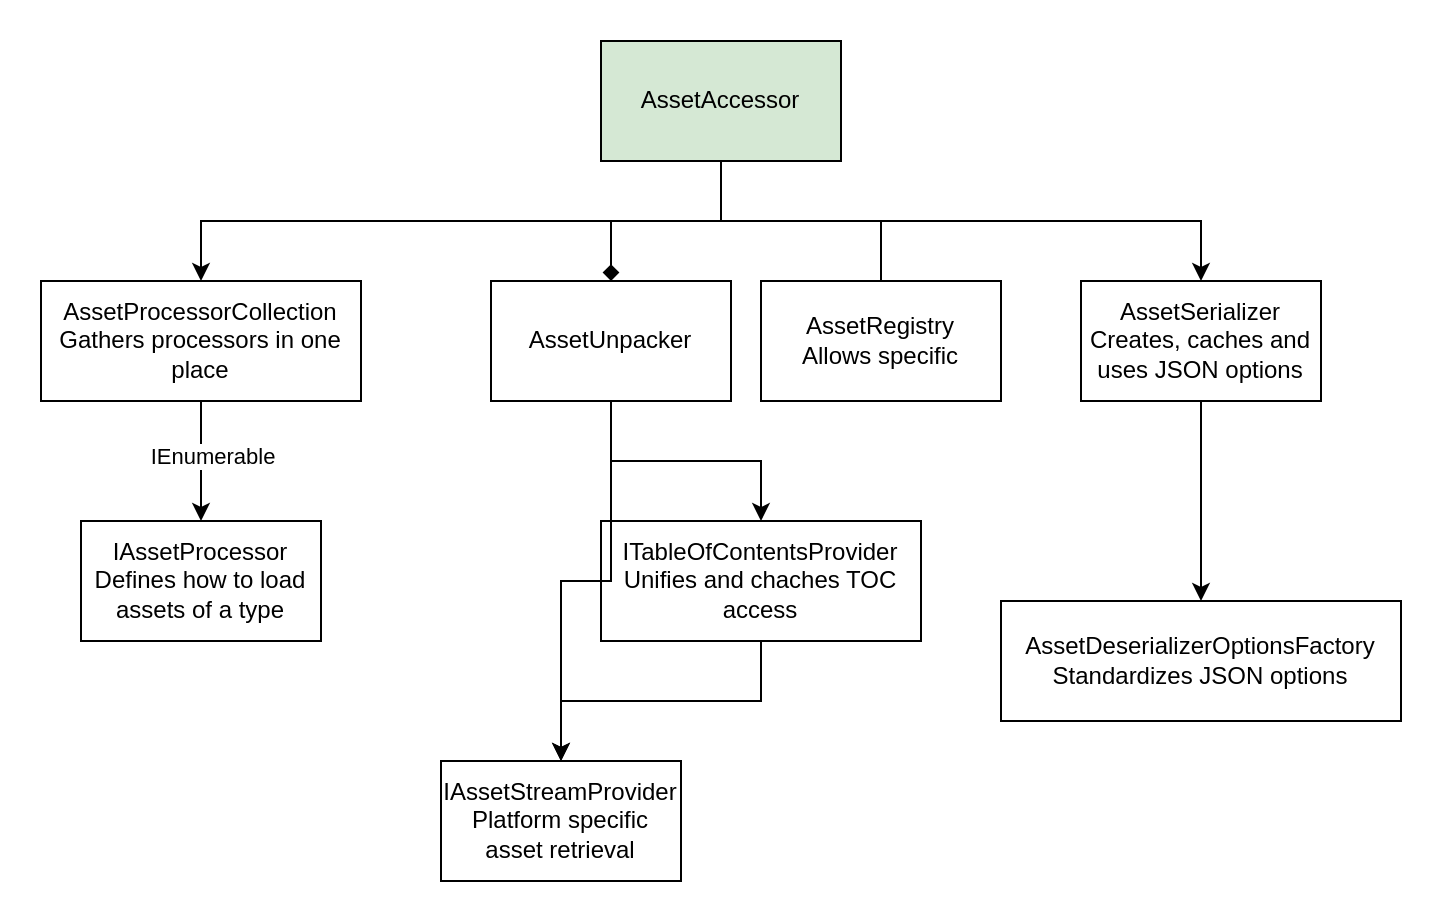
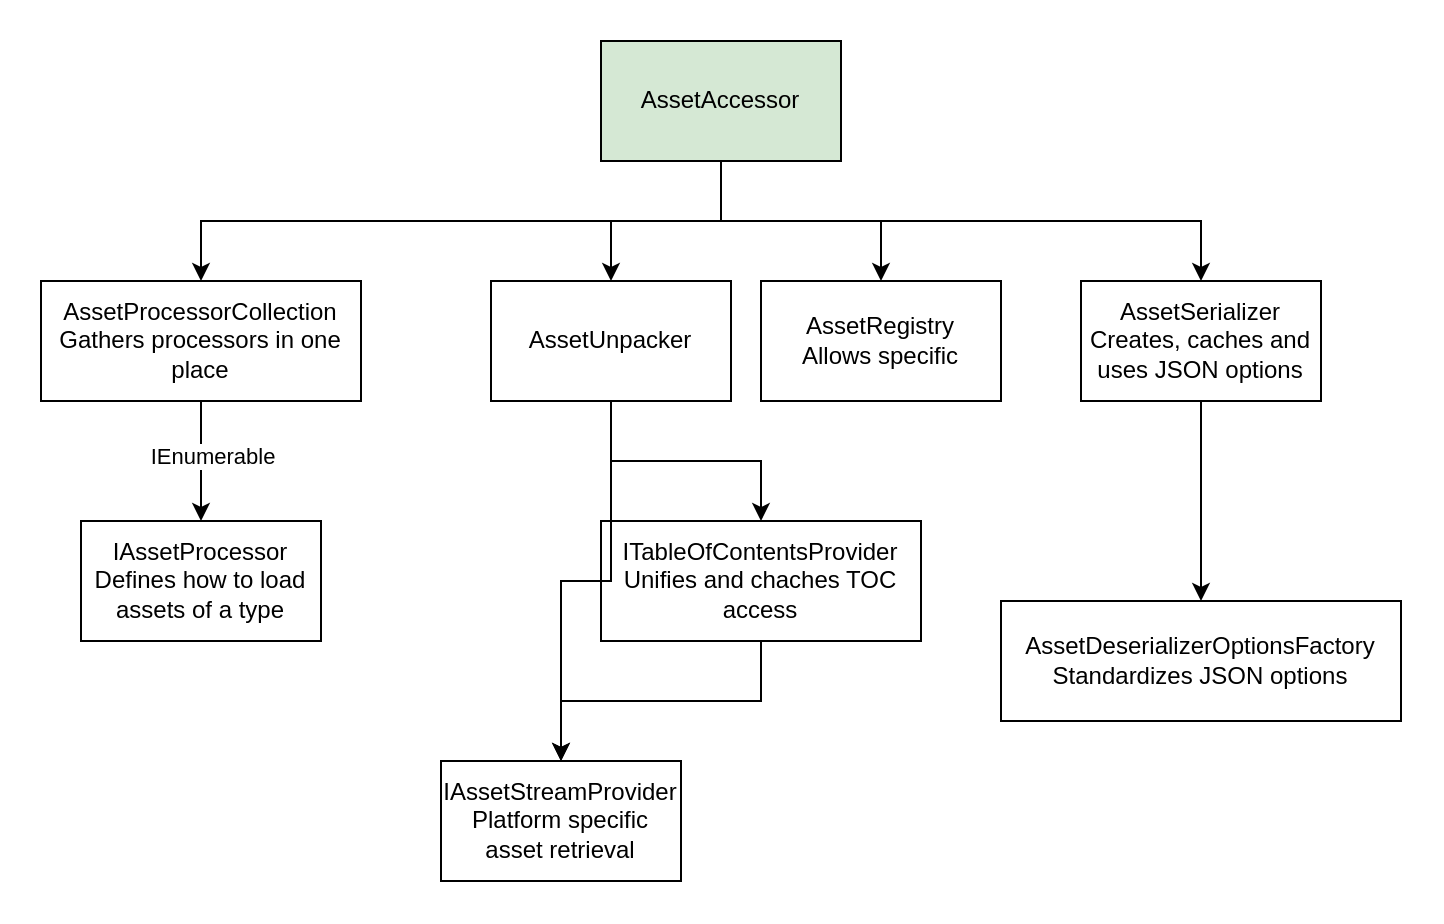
(611, 265) -> (611, 266)
(881, 271) -> (881, 266)
